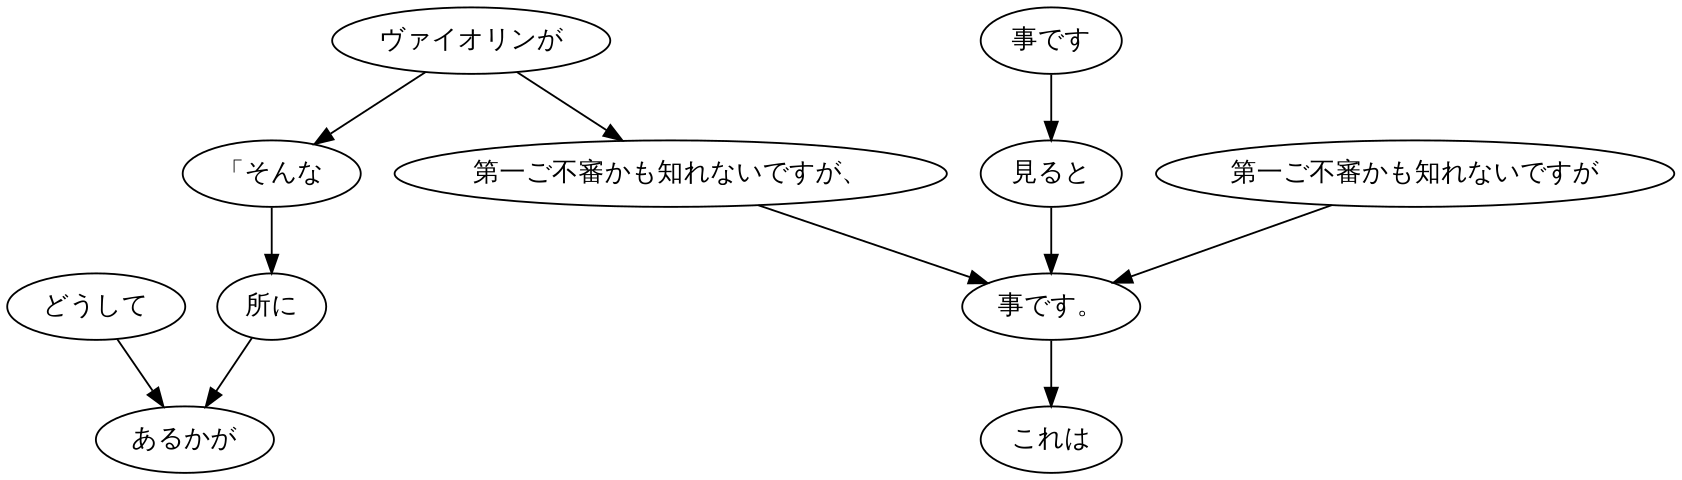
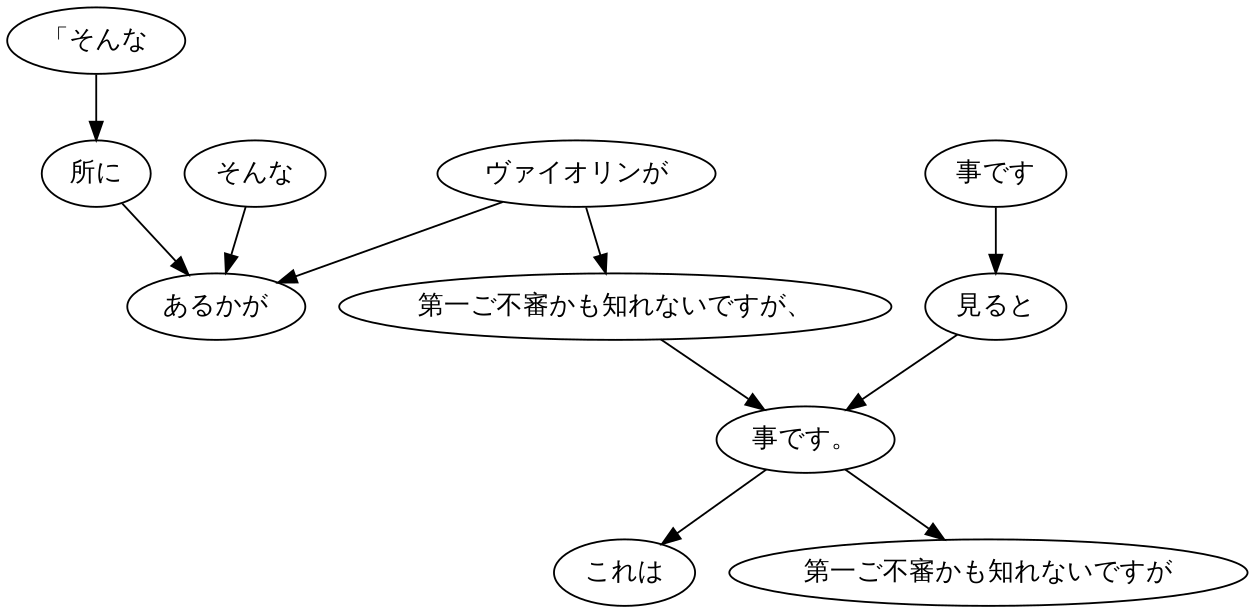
(378, 103) -> (399, 239)
(1231, 241) -> (887, 499)
(96, 307) -> (255, 174)
